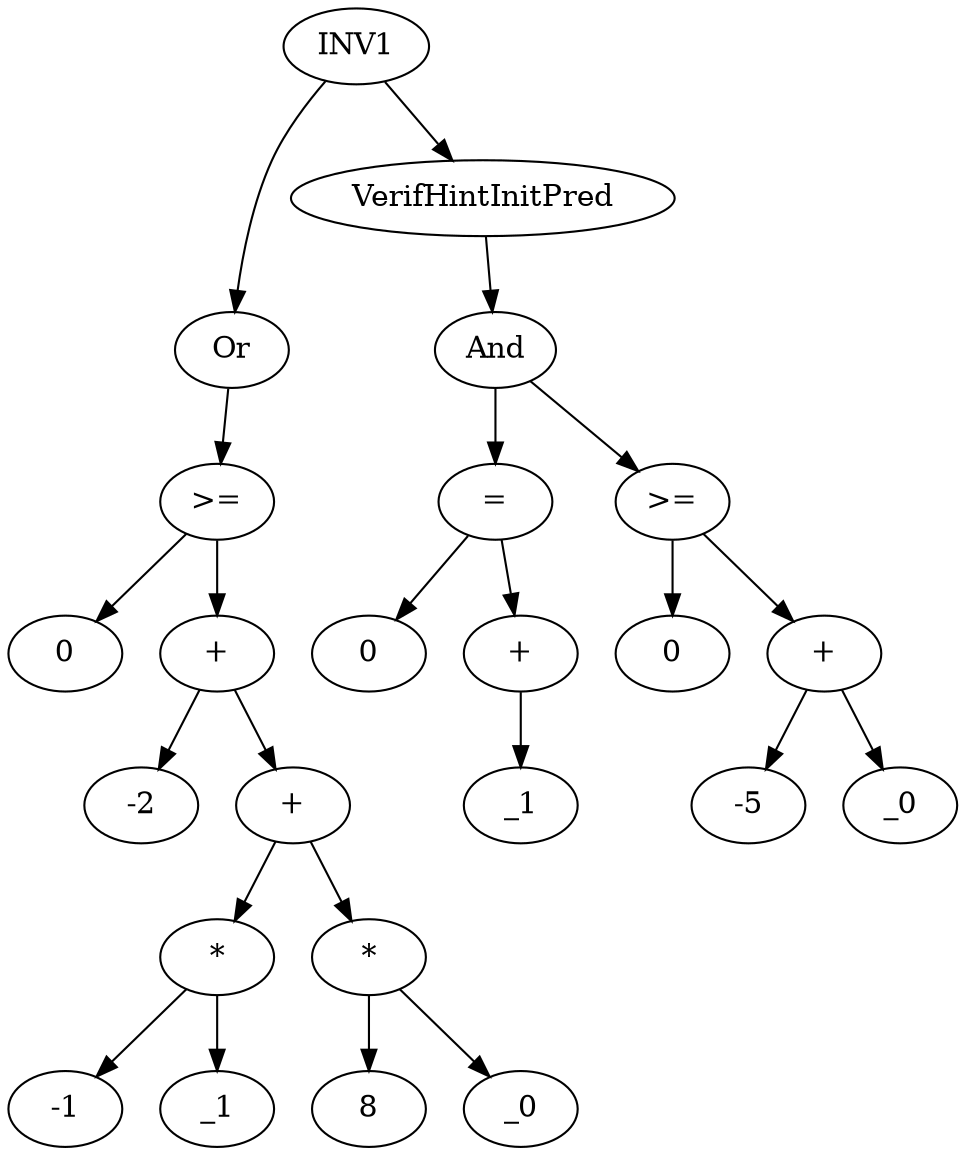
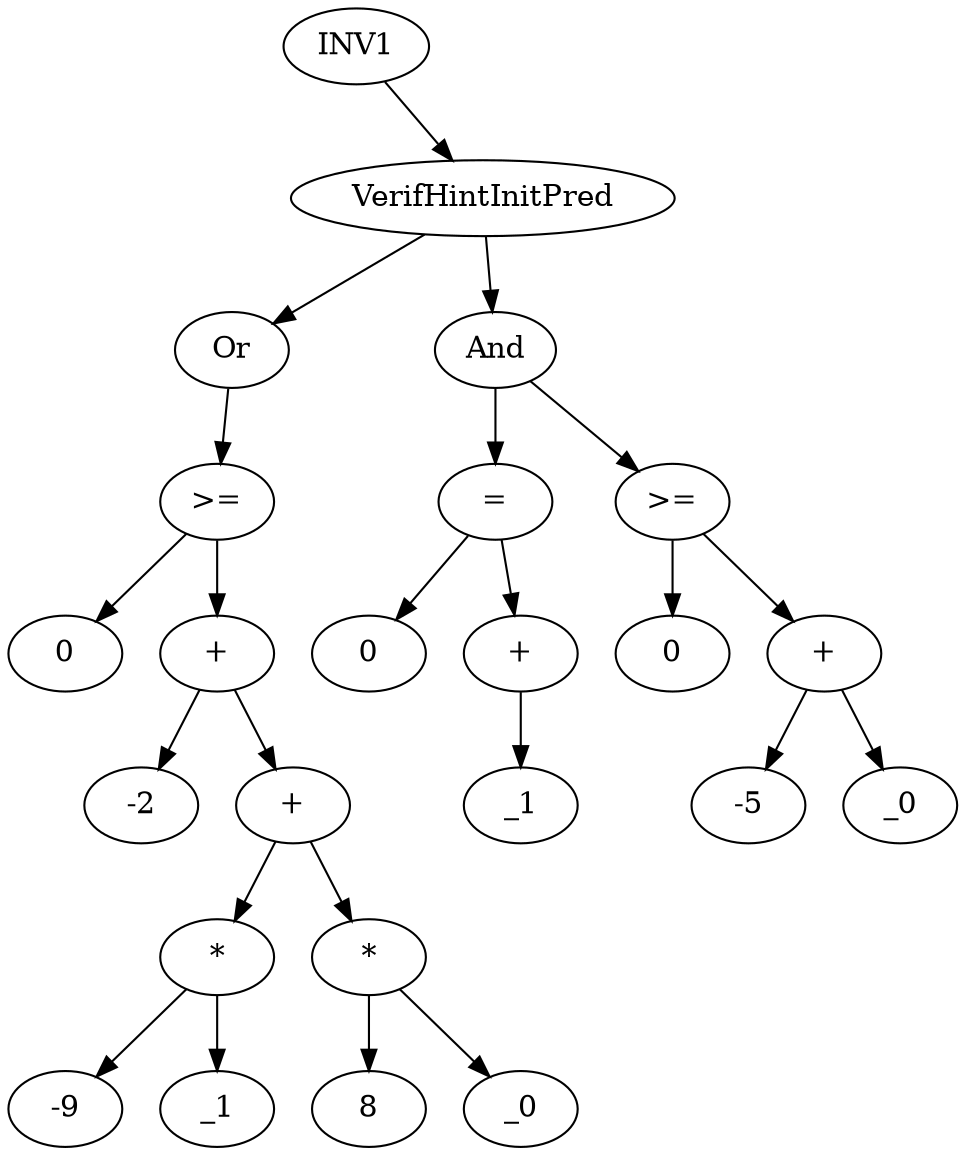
(264, 179) -> (358, 274)
(65, 1109) -> (65, 1109)
